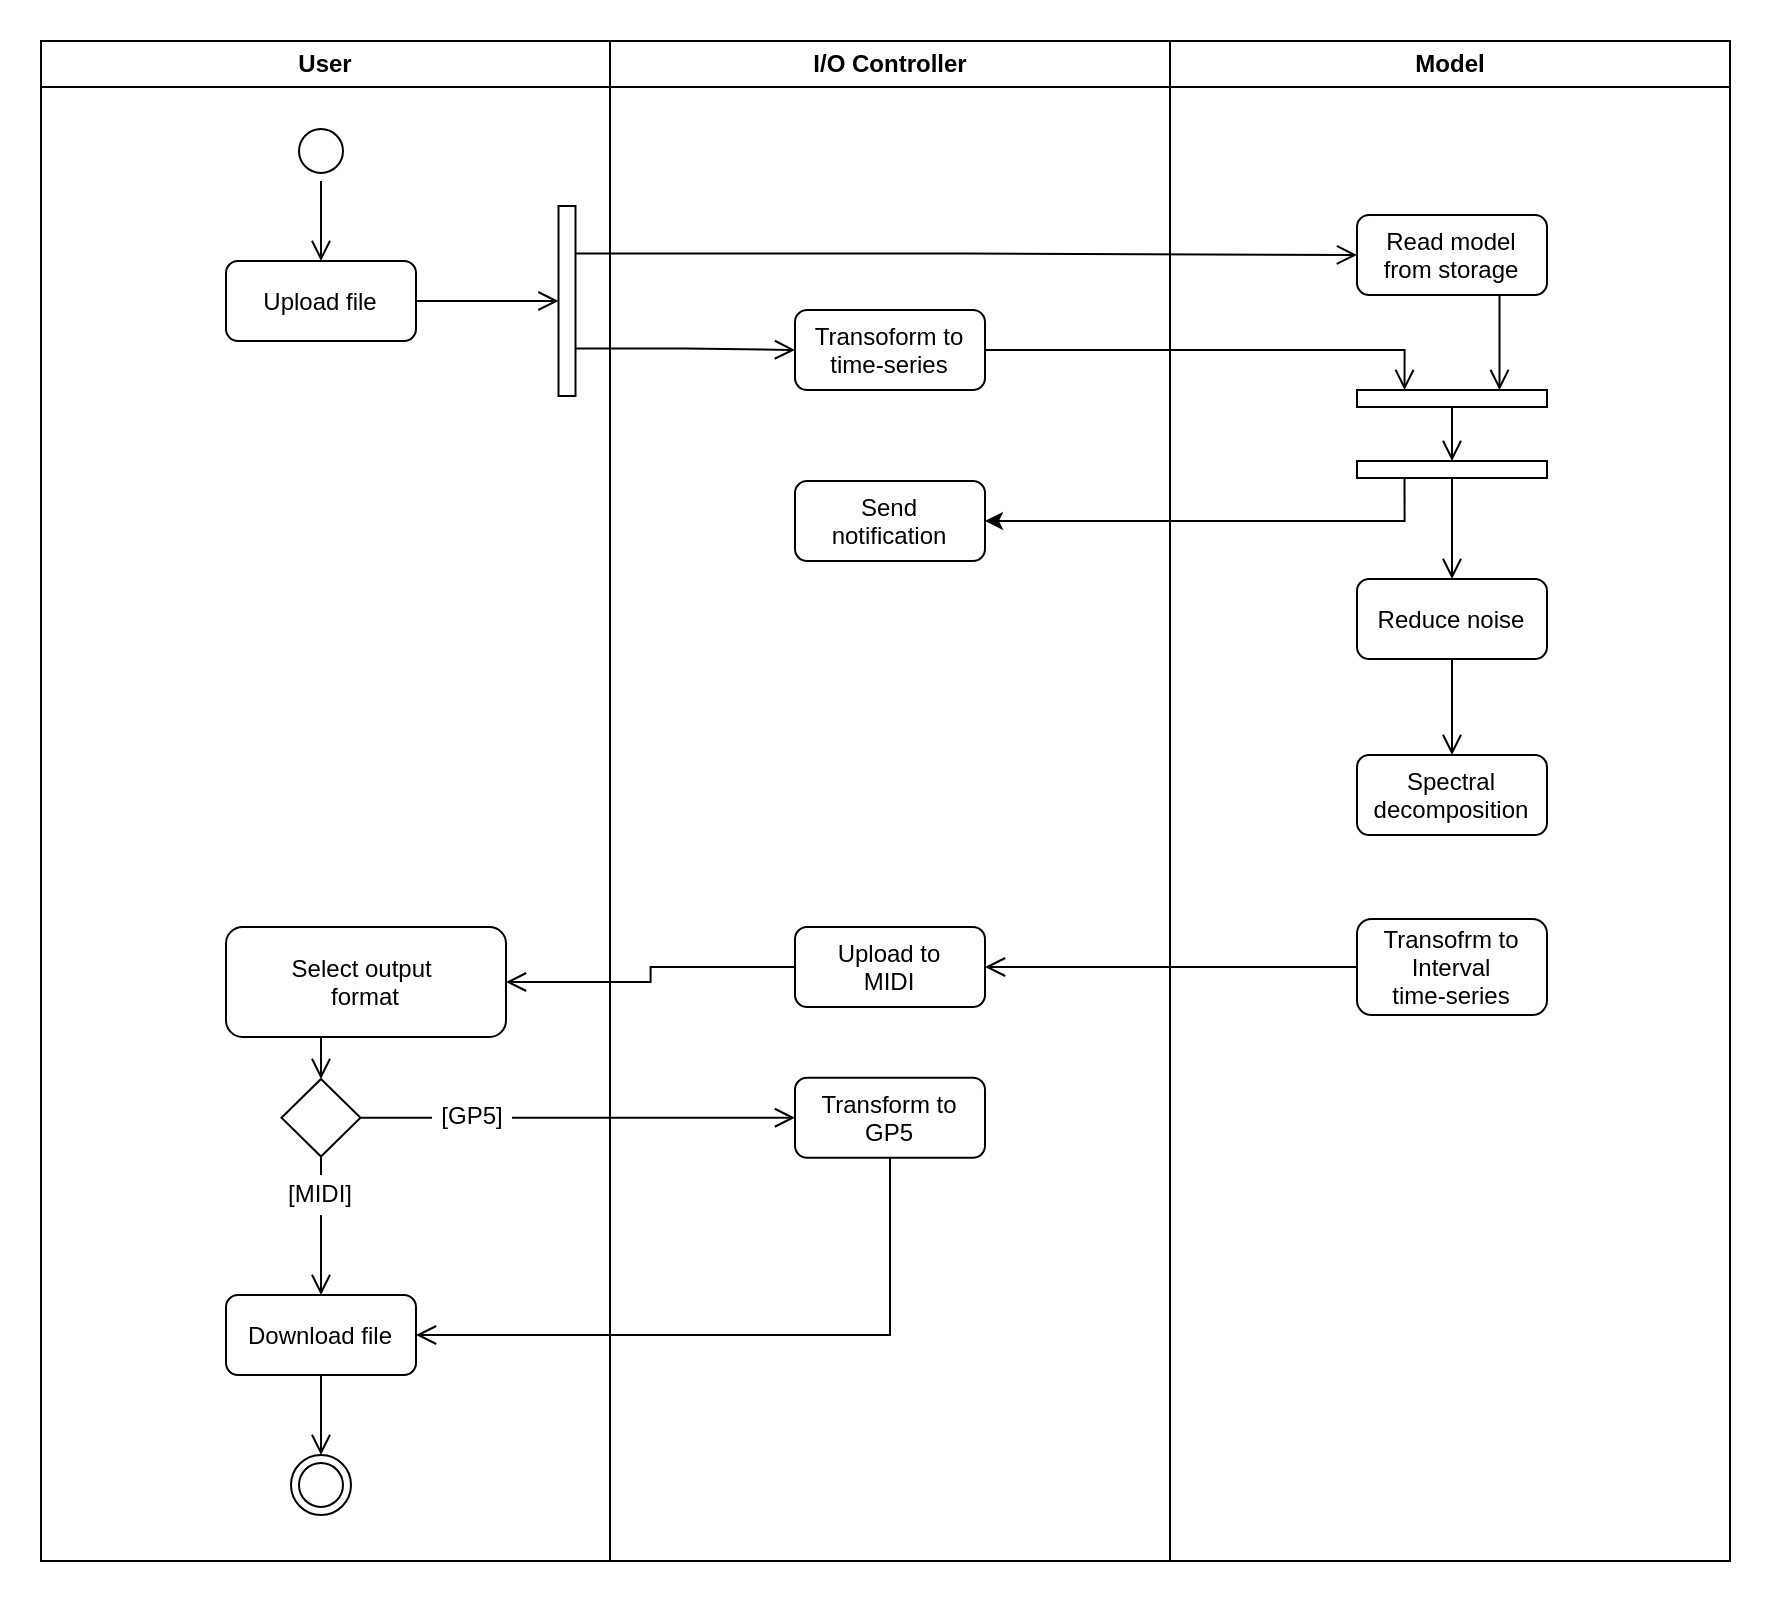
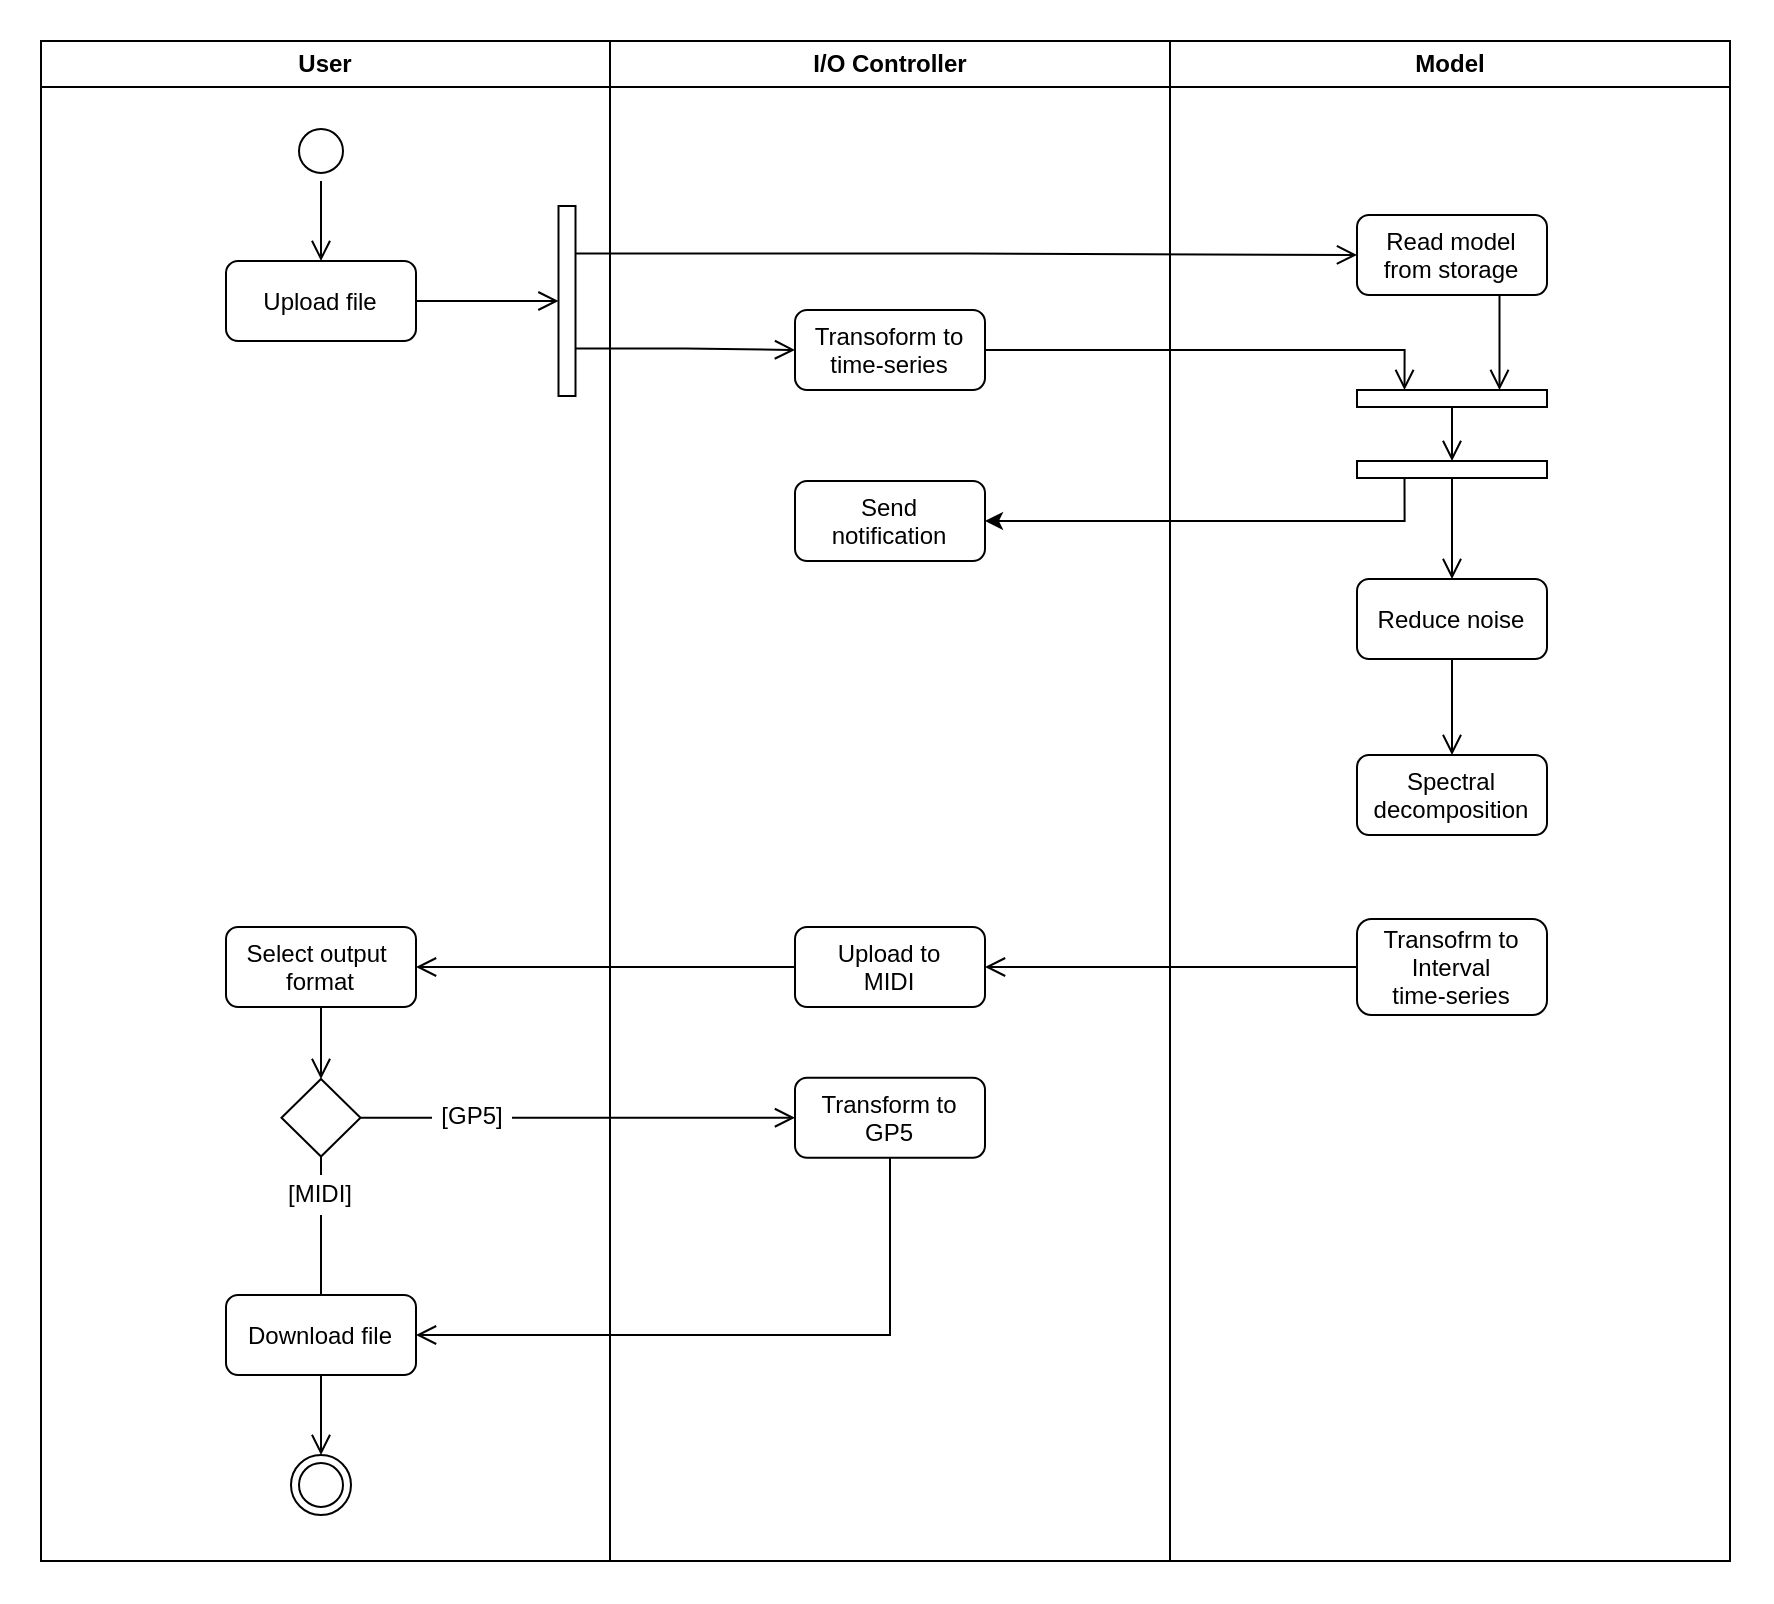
(366, 982) -> (321, 967)
(321, 1286) -> (321, 1288)
